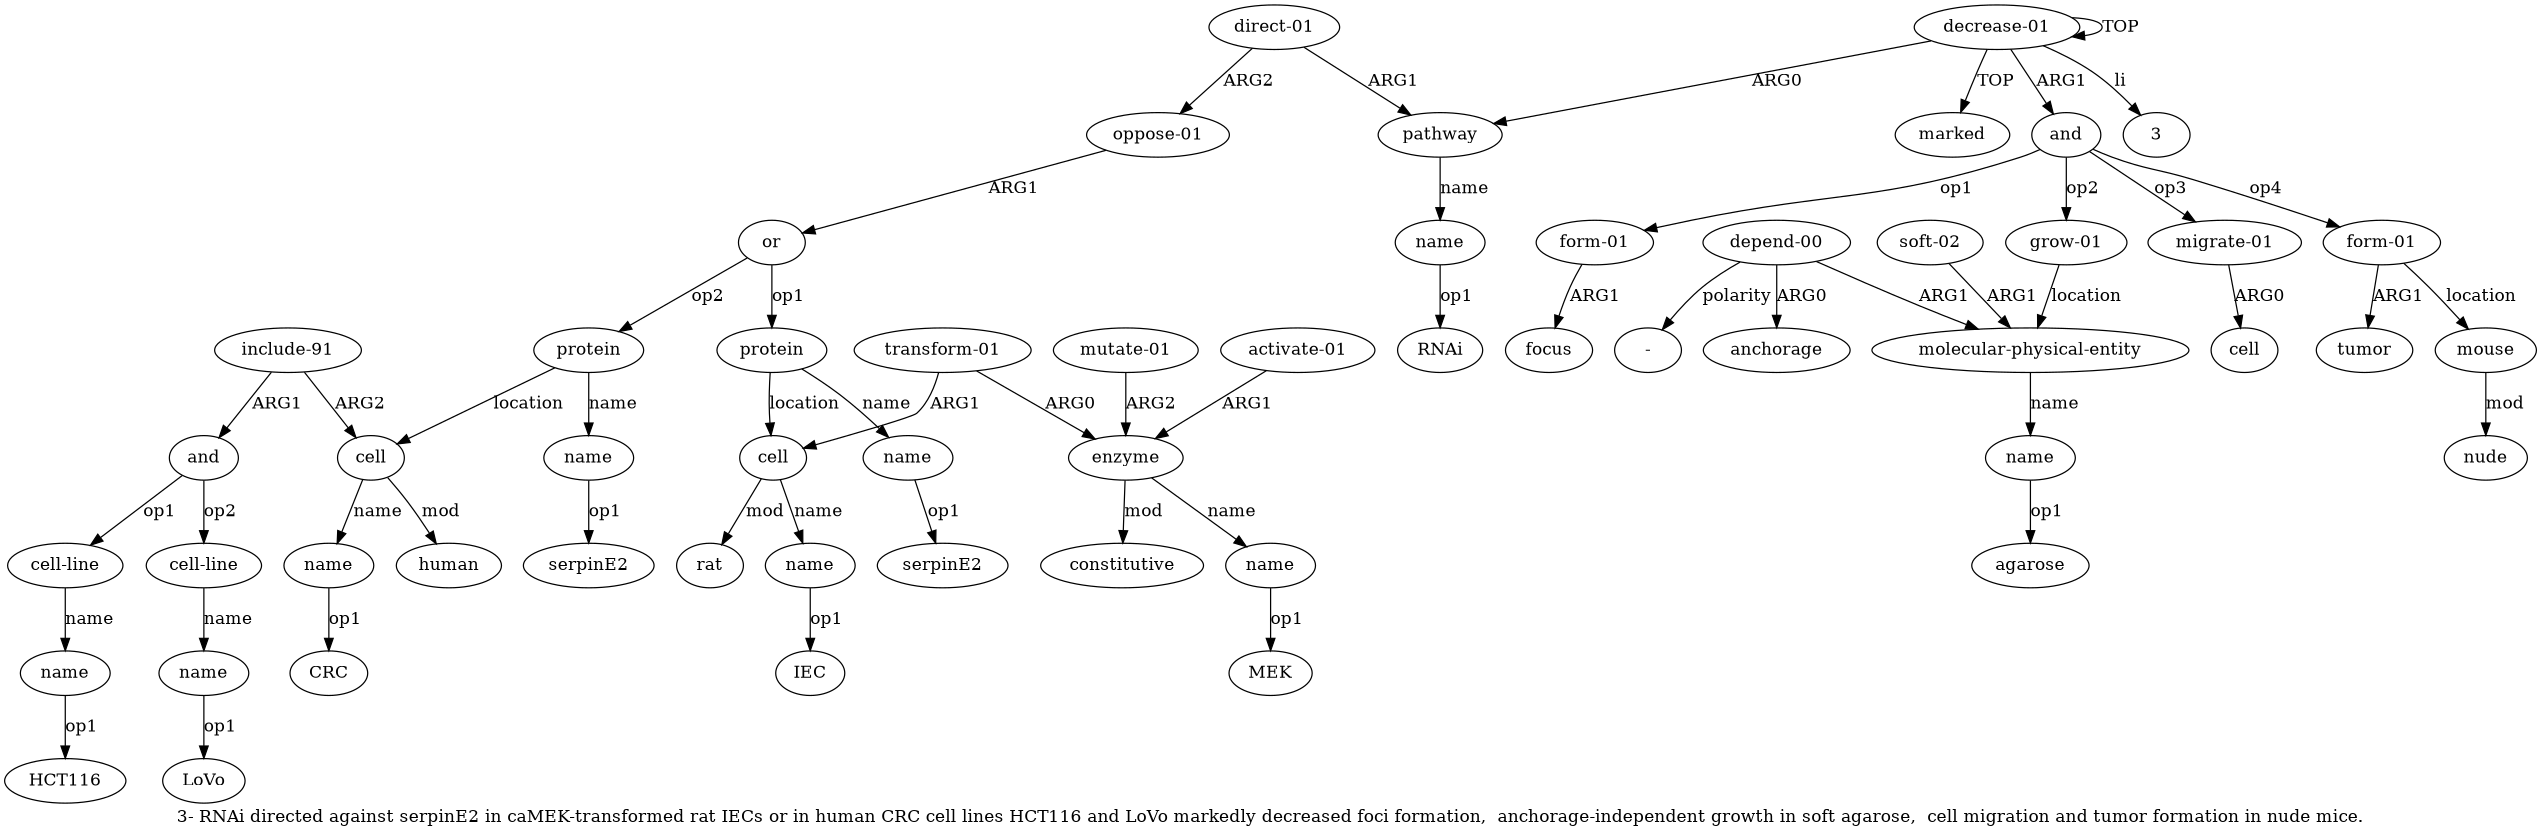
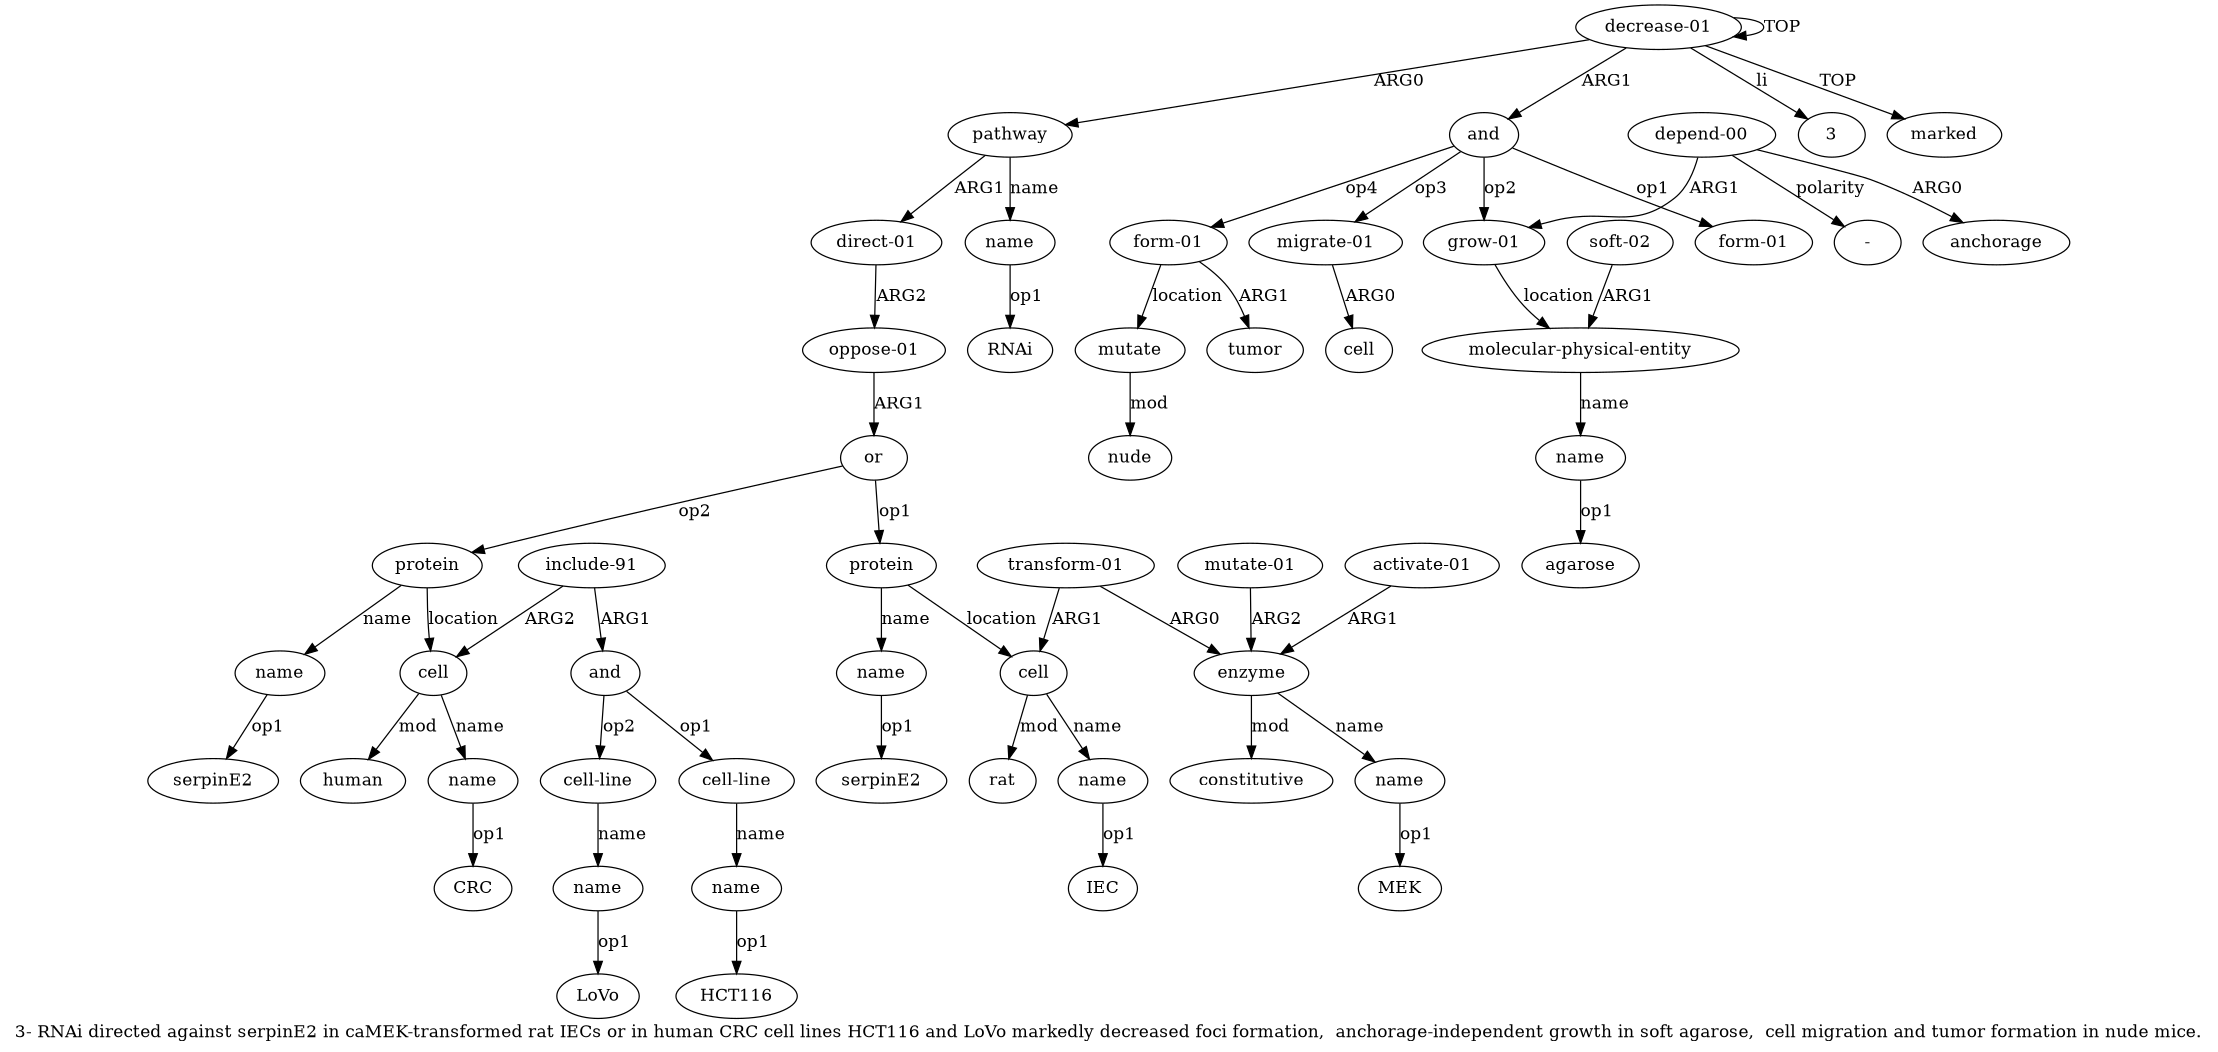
(1352, 78) -> (948, 185)
(1891, 294) -> (1633, 216)
(1549, 350) -> none
(2486, 350) -> (1130, 350)
